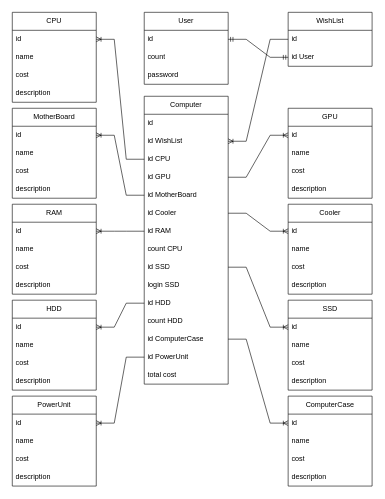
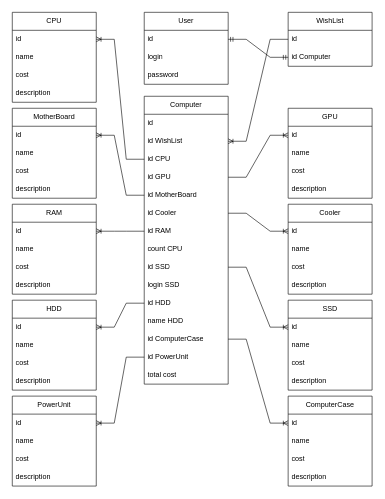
(158, 57) -> (156, 57)
(304, 57) -> (312, 57)
(165, 321) -> (163, 321)
